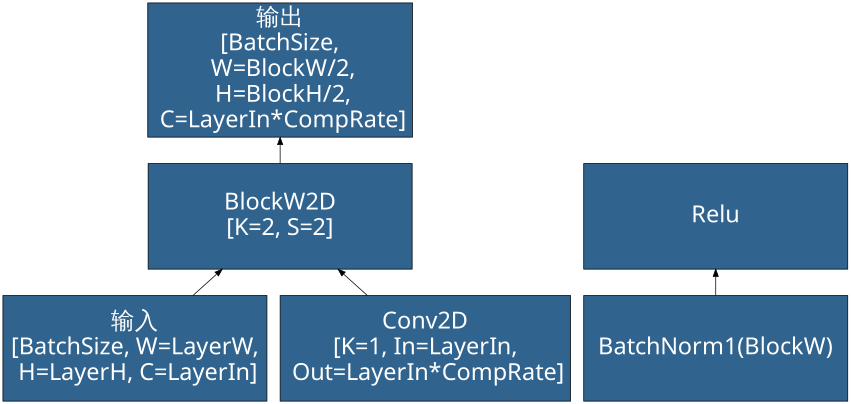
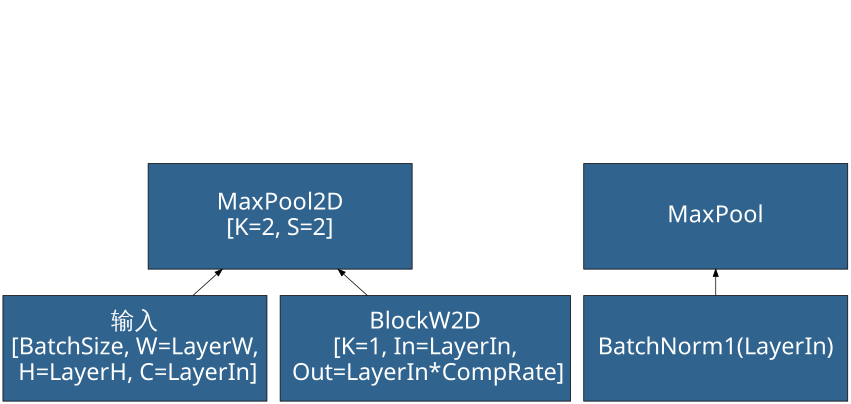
(280, 70) -> none
(280, 216) -> (280, 216)
(716, 216) -> (716, 216)
(425, 348) -> (425, 348)
(716, 348) -> (716, 348)
